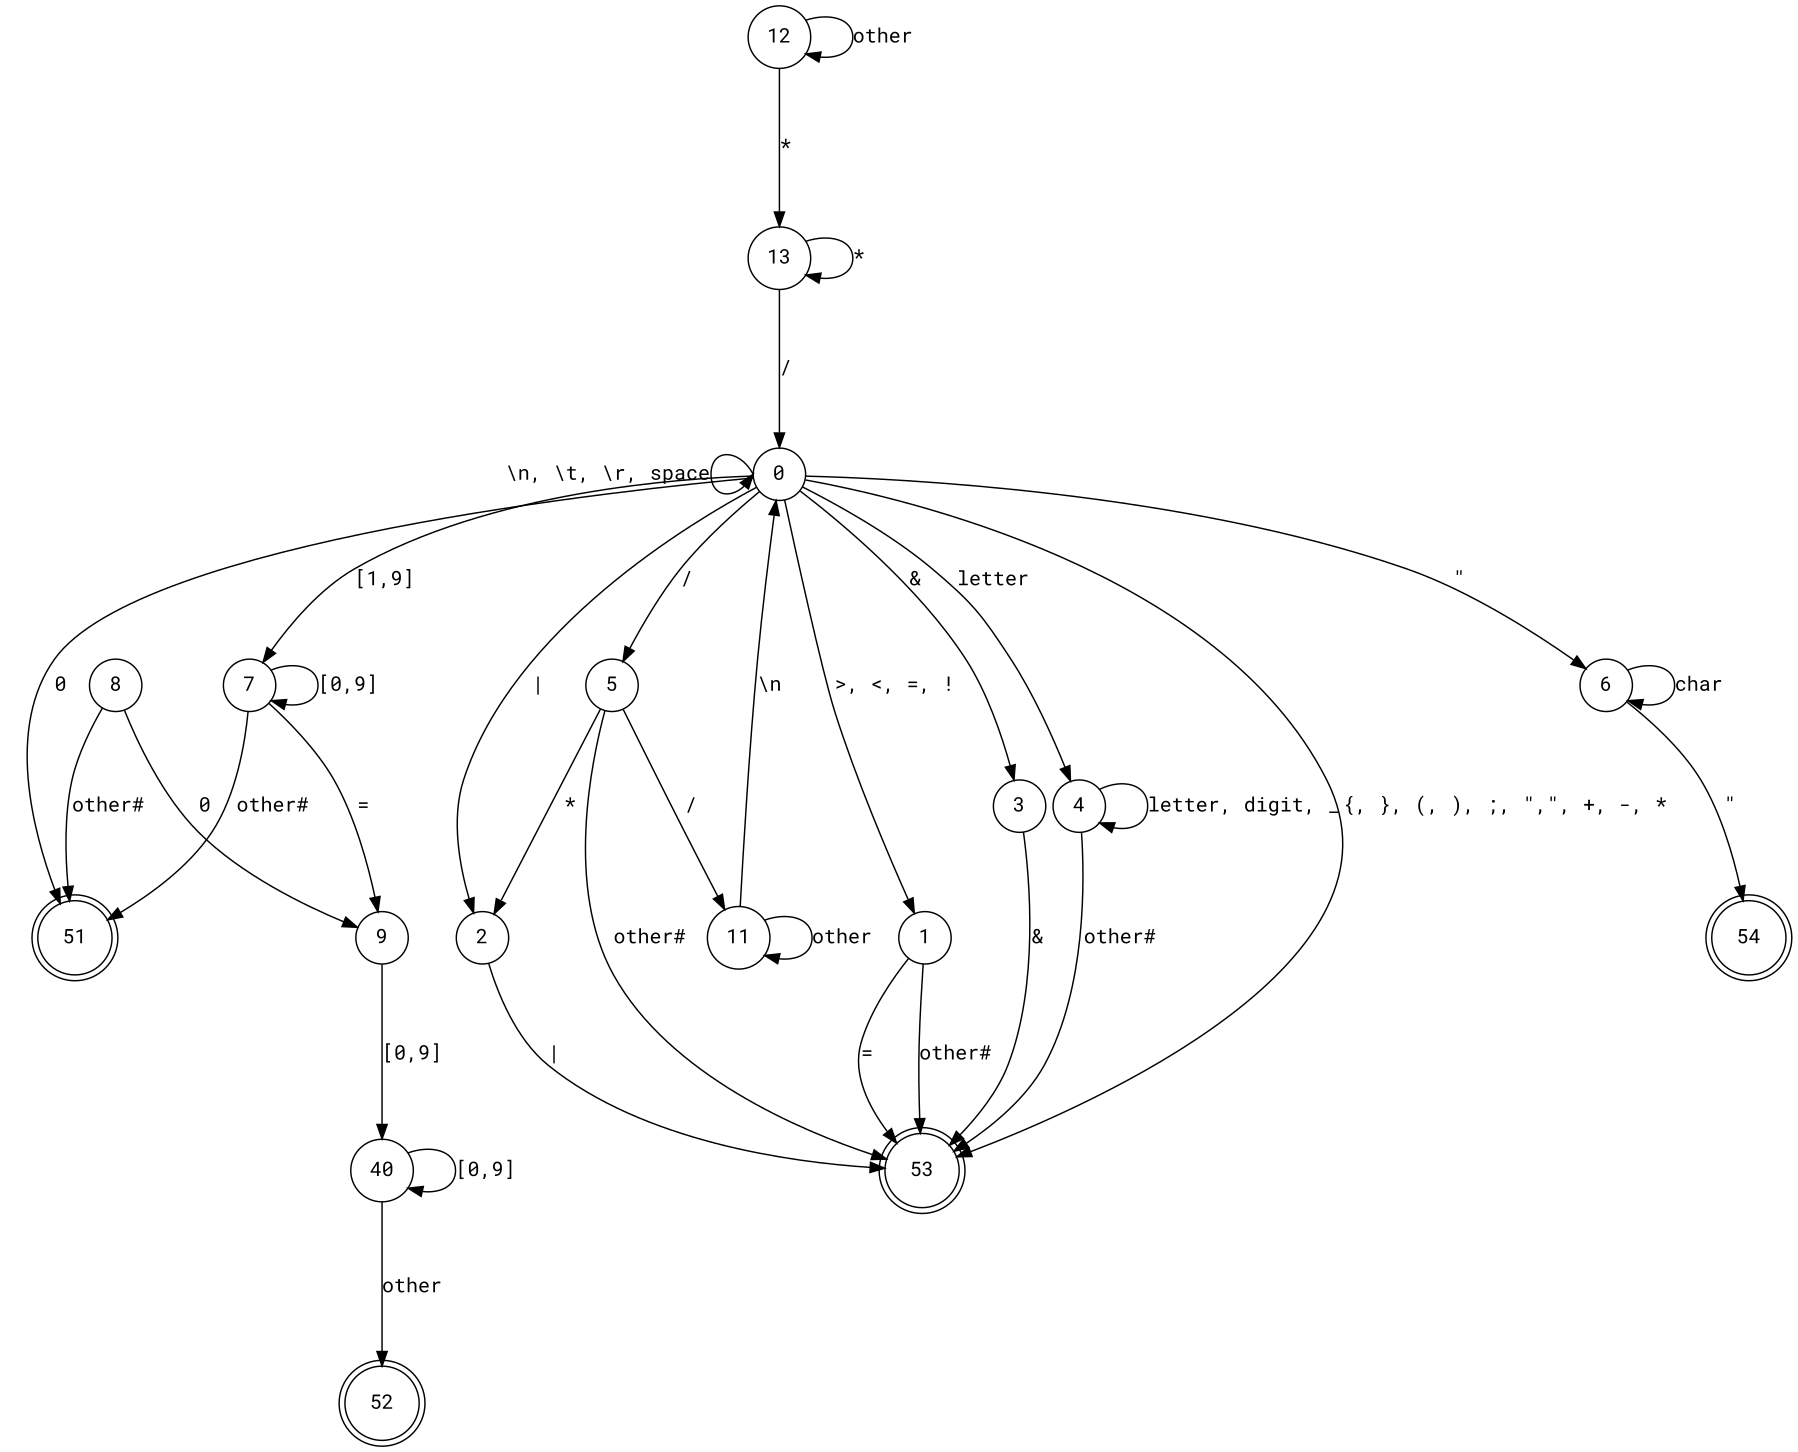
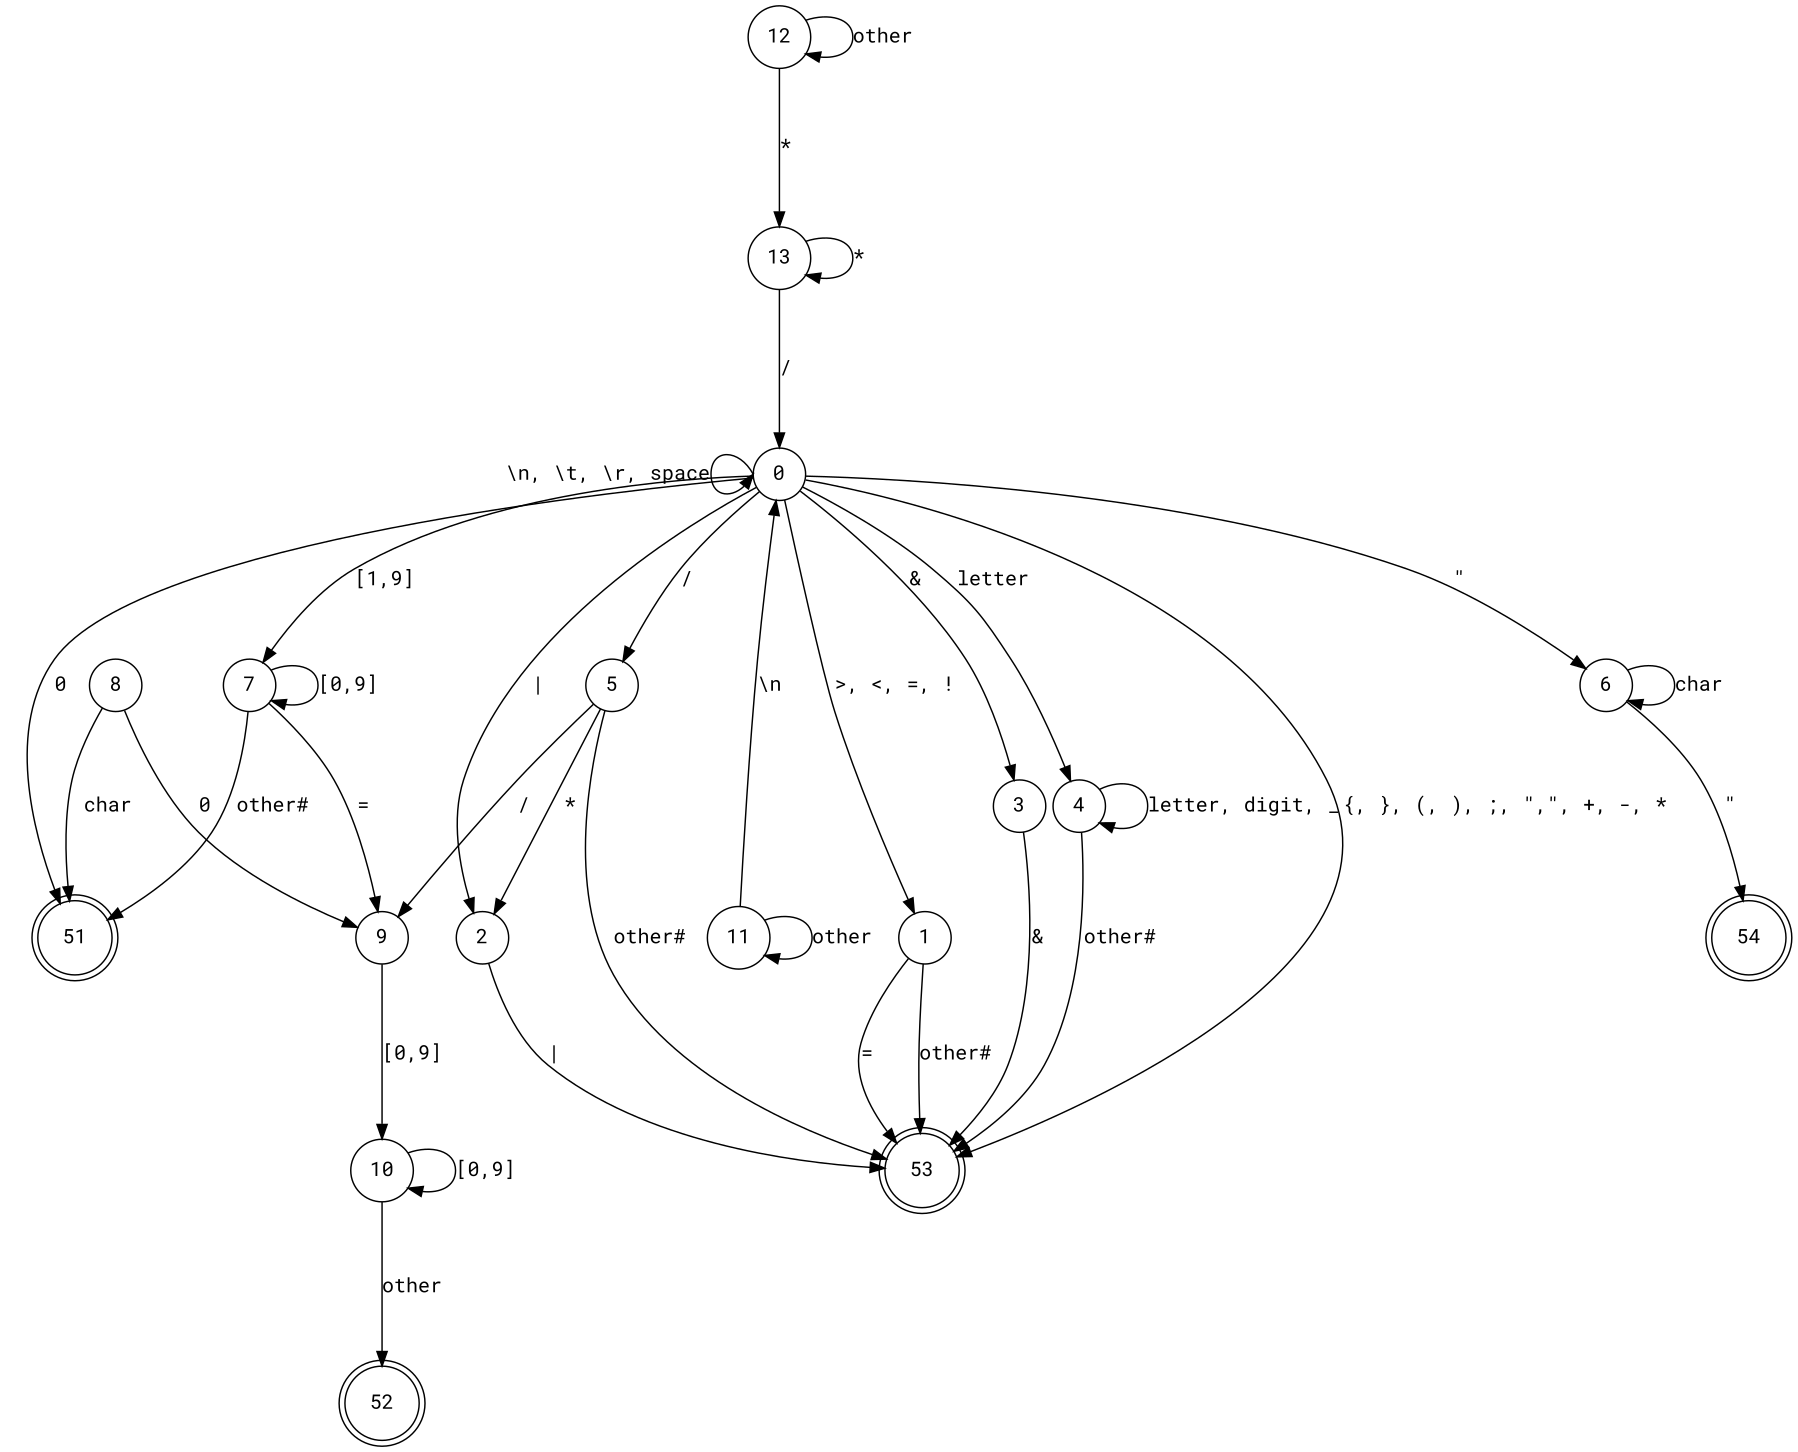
(670, 803) -> (497, 802)
(108, 806) -> (108, 806)
(382, 1171) -> (382, 1171)
